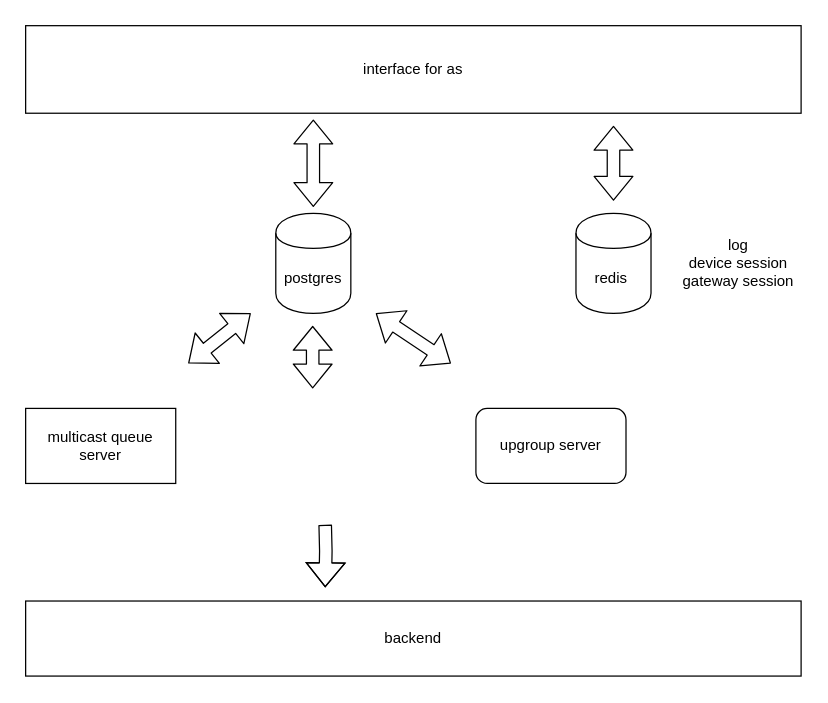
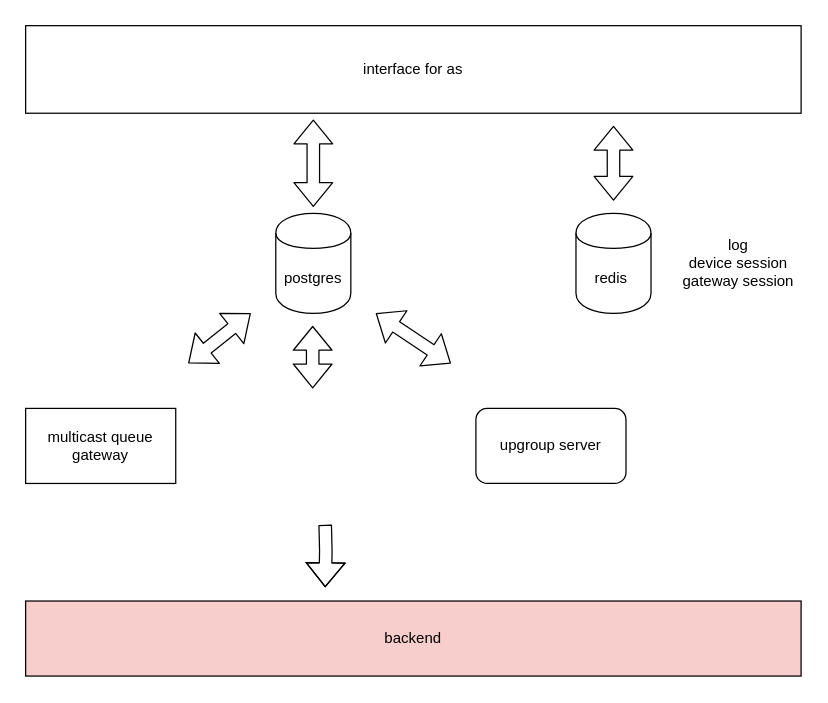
(101, 446) -> (101, 446)
(413, 638) -> (413, 638)
